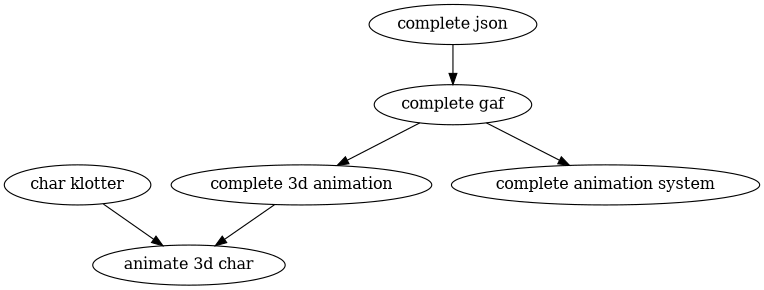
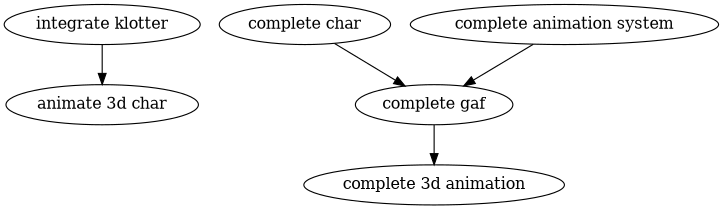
(453, 25) -> (305, 25)
(523, 142) -> (503, 62)
(78, 185) -> (102, 25)
(250, 222) -> none
